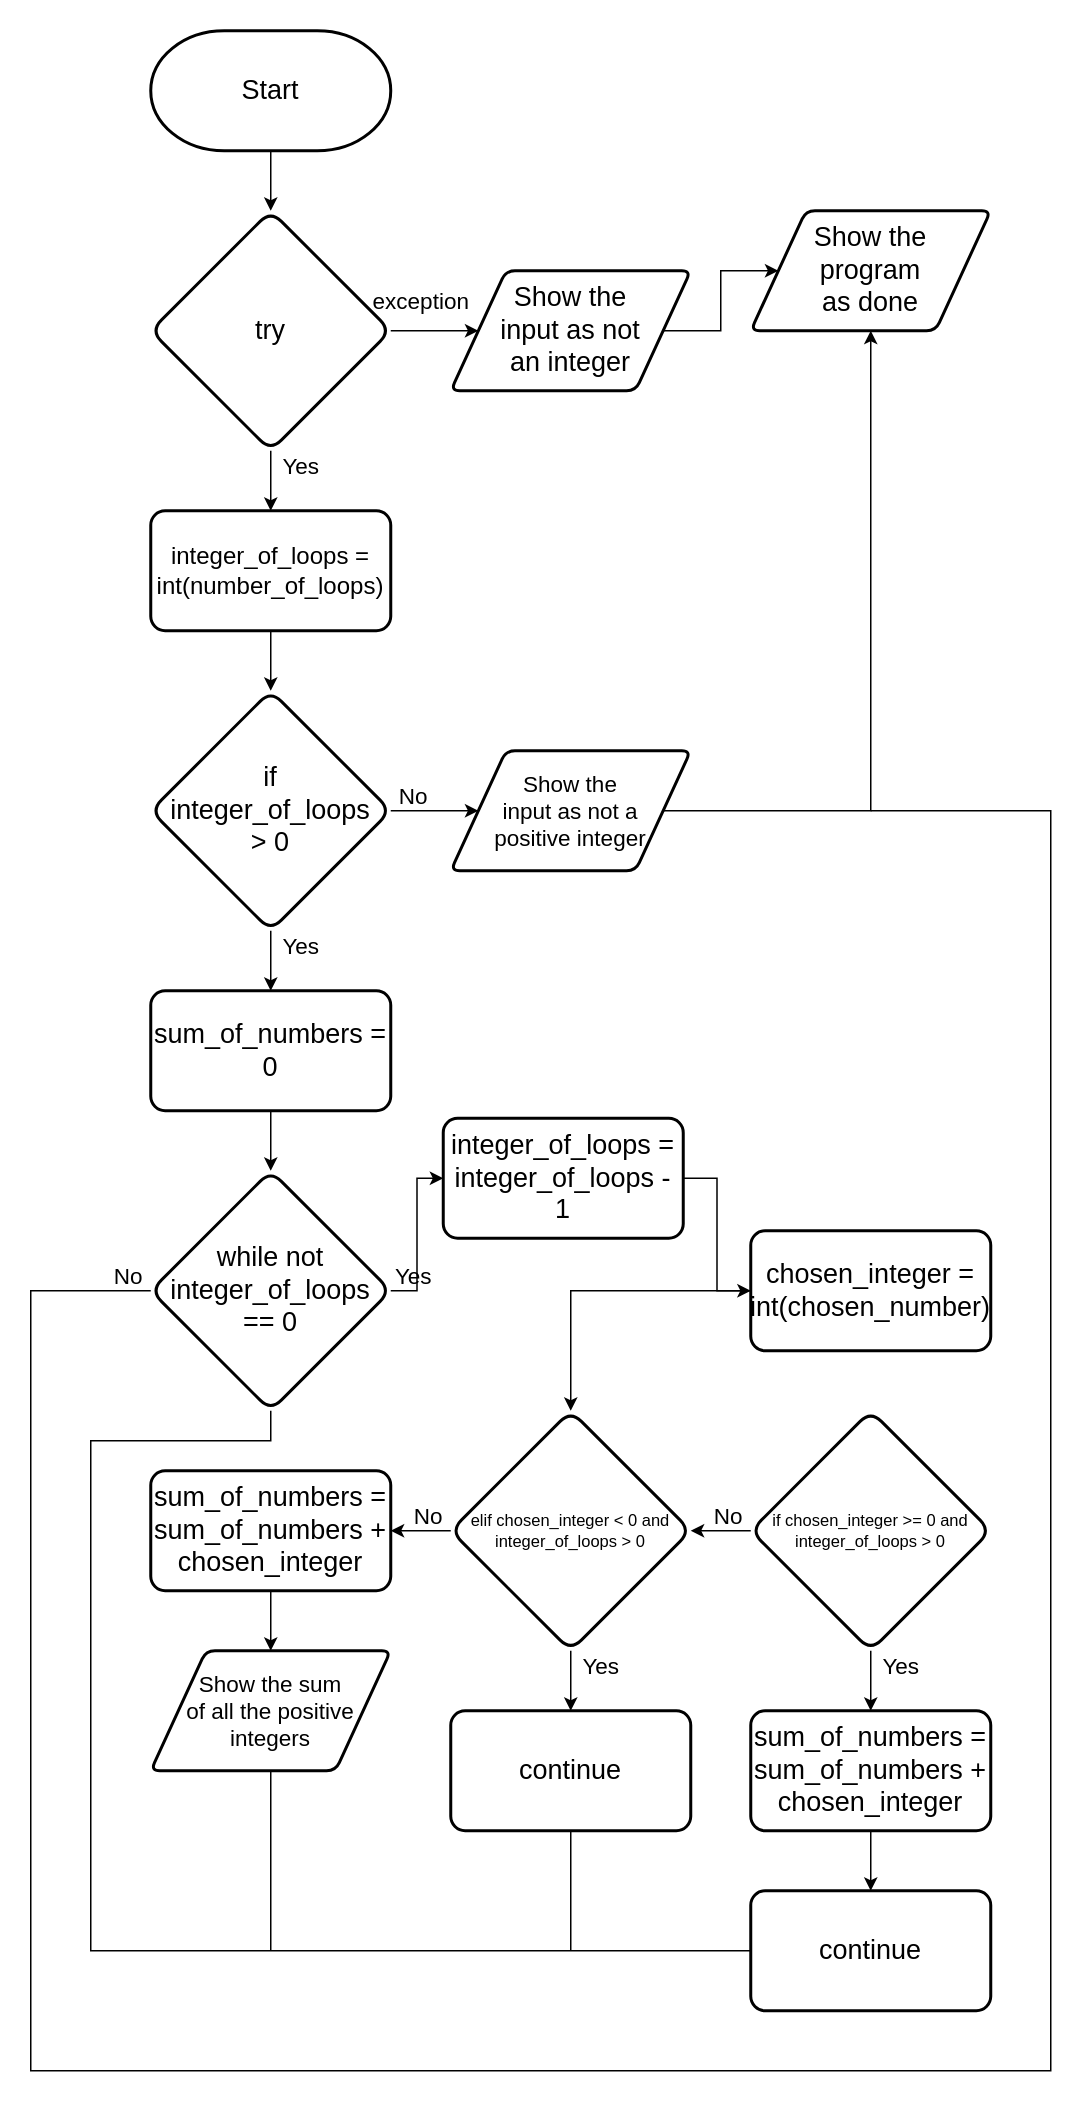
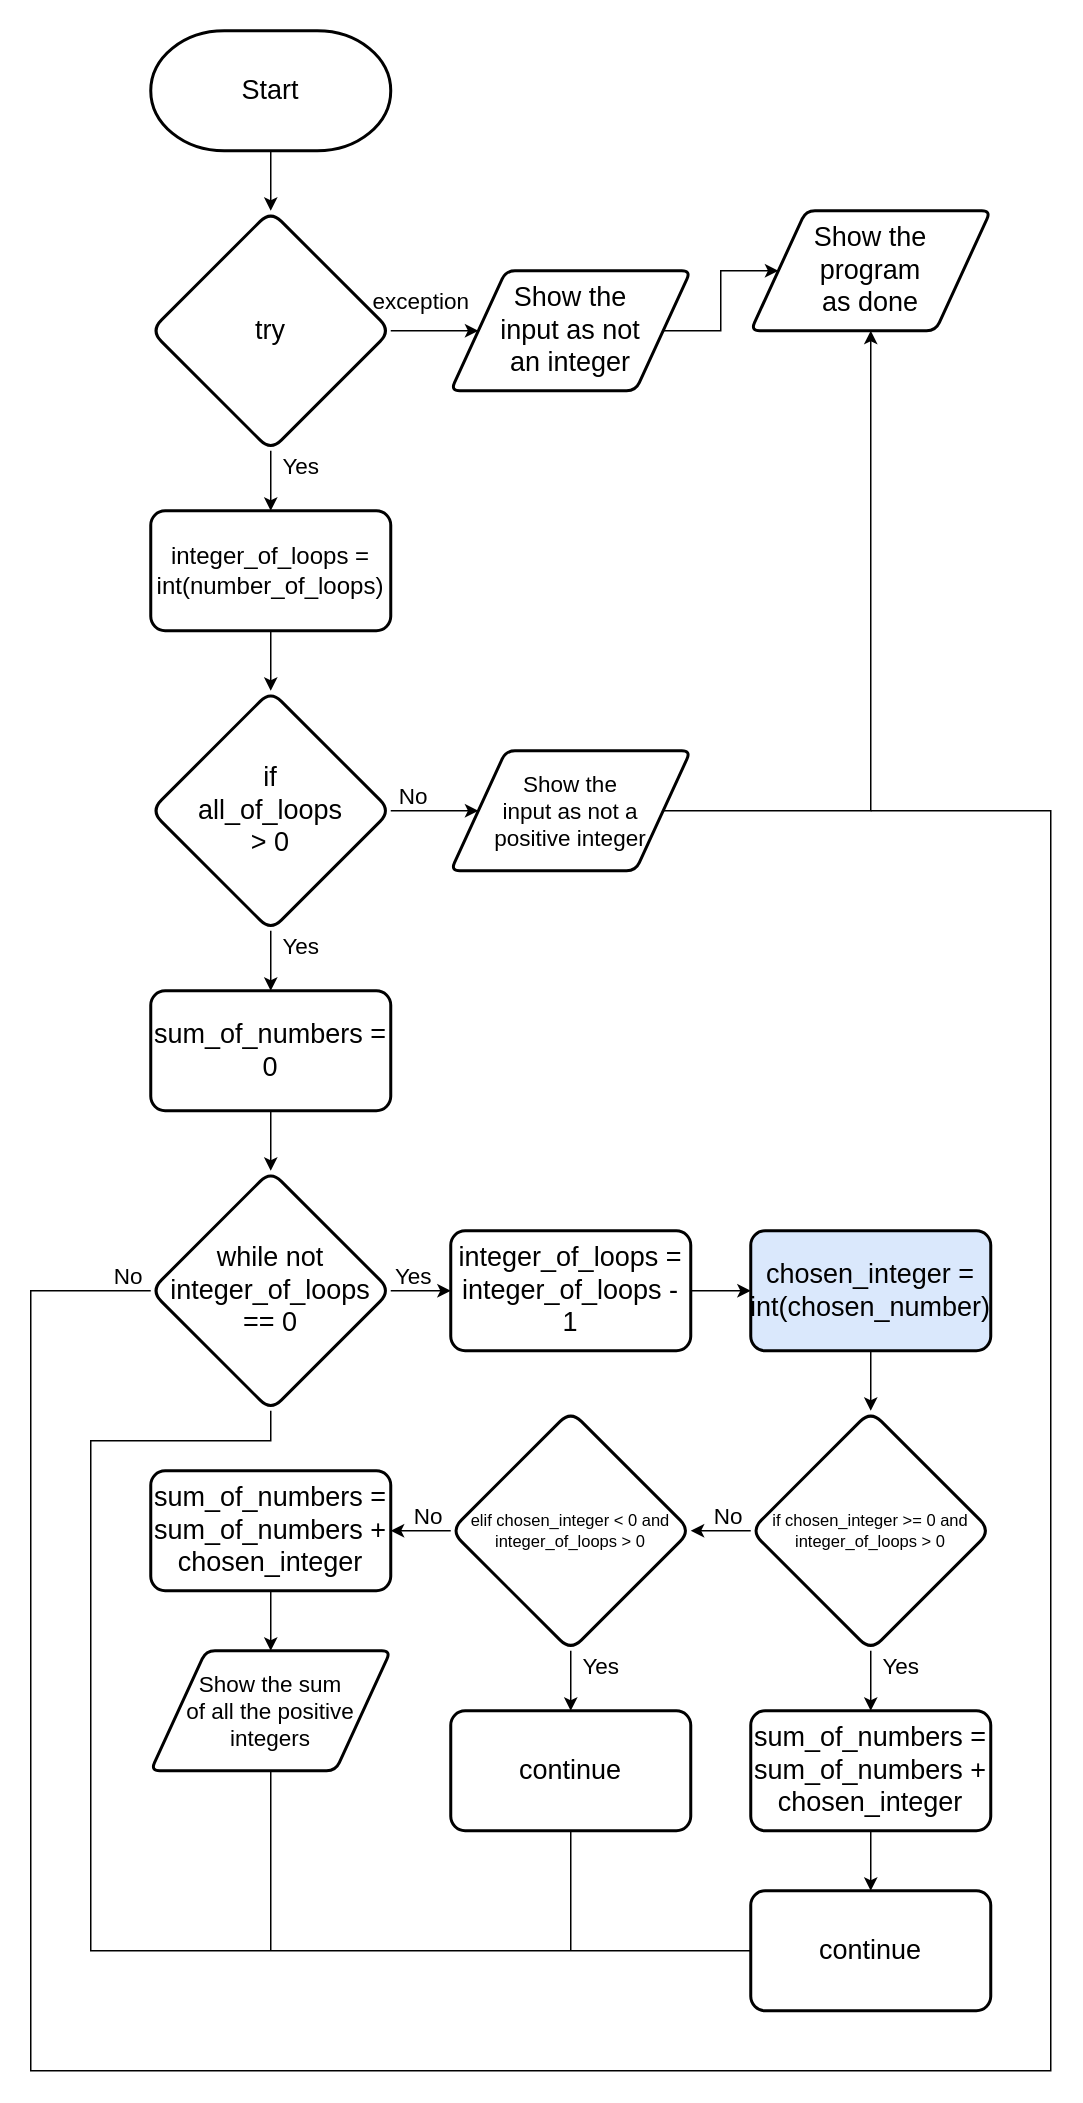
(271, 811) -> (271, 811)
(563, 1178) -> (571, 1291)
(575, 1291) -> (871, 1376)
(871, 1291) -> (871, 1291)
